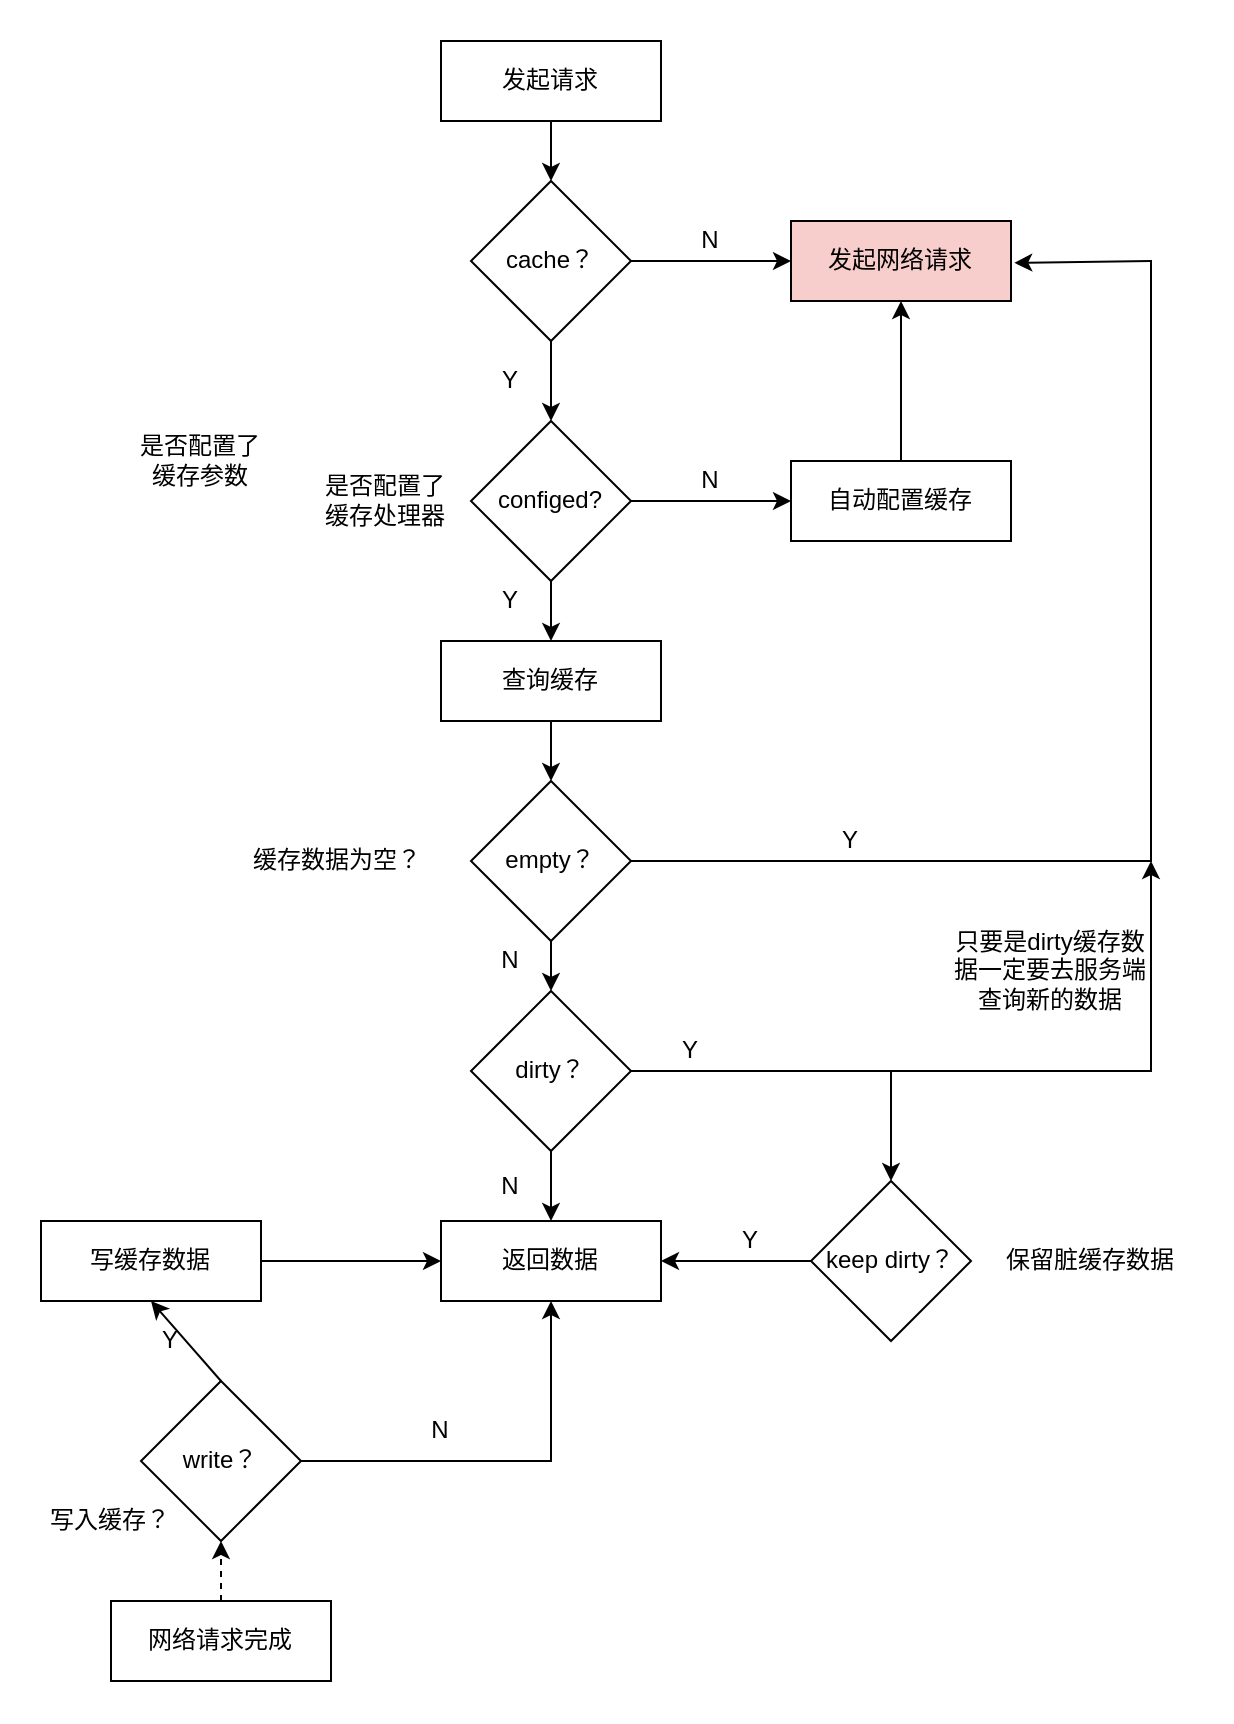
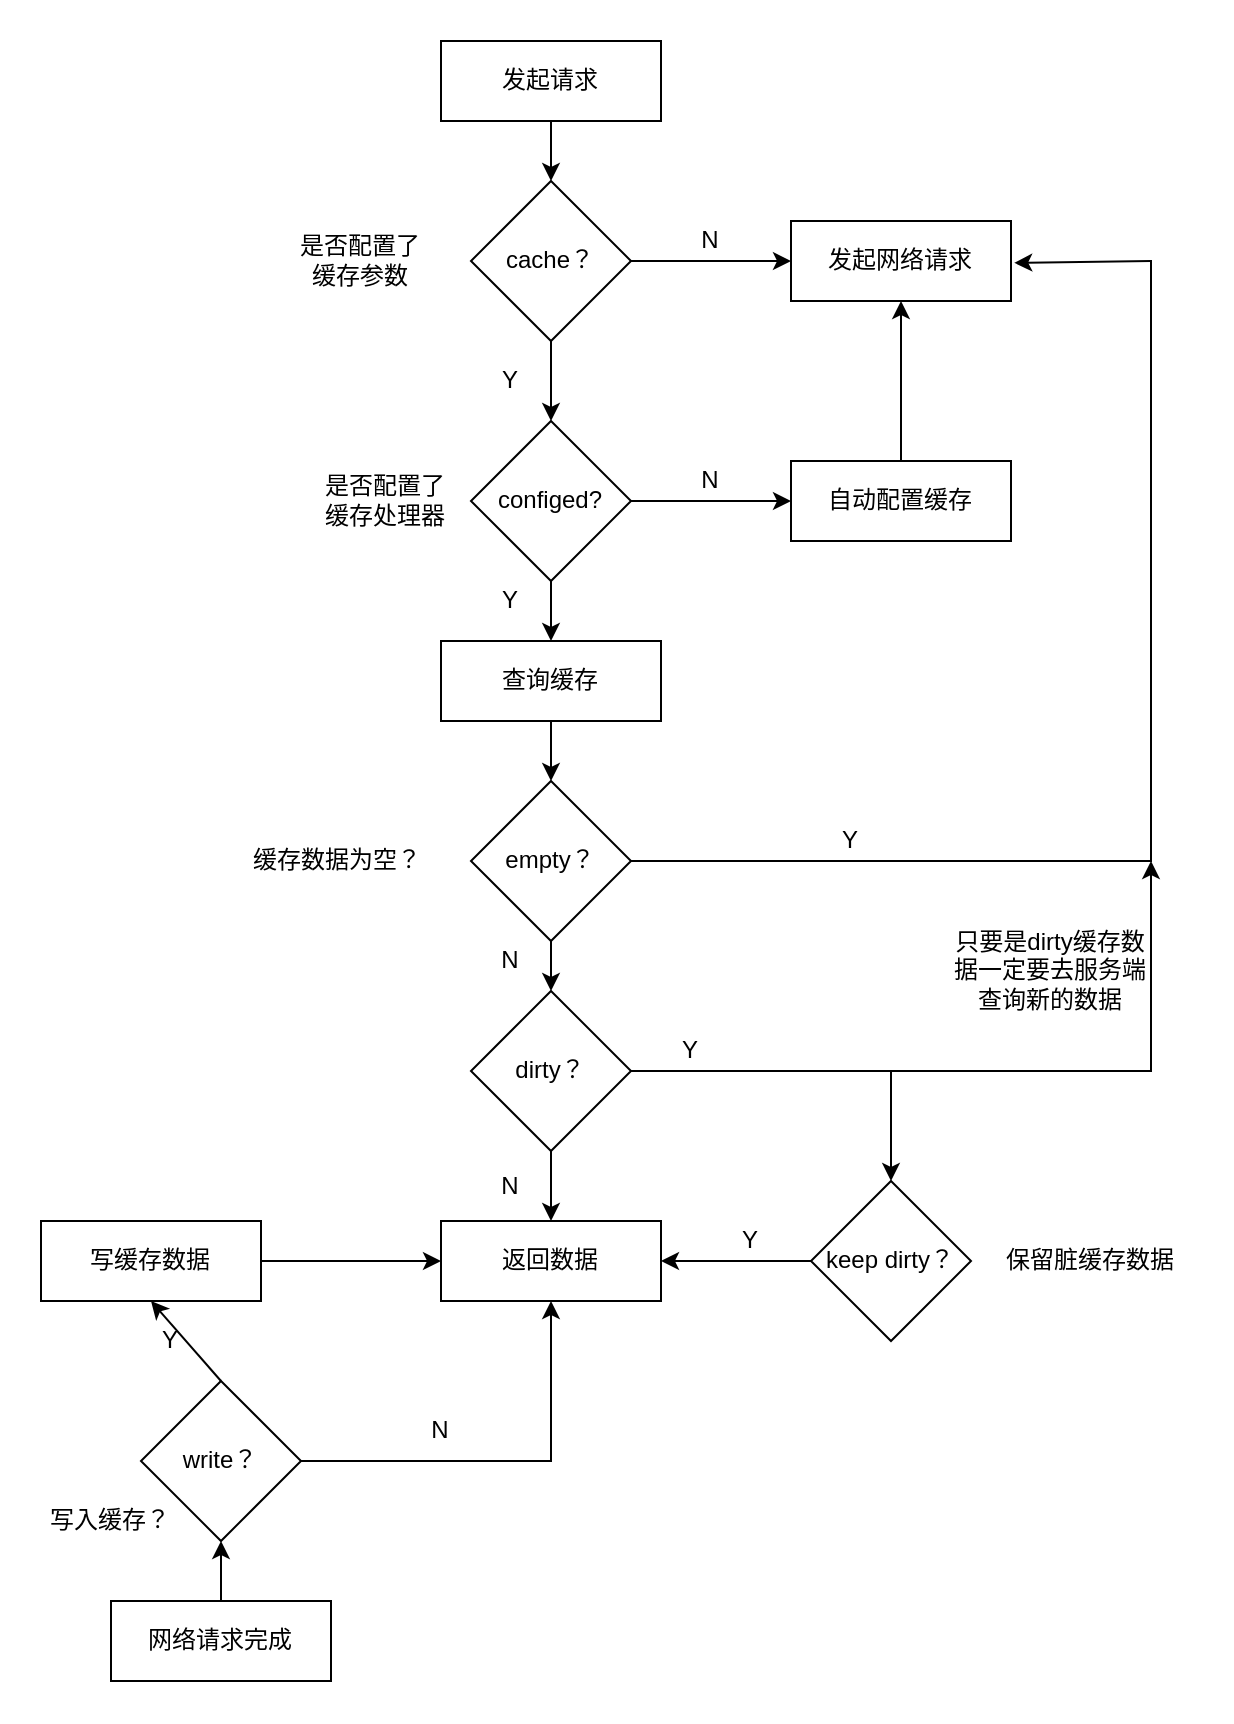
(901, 261) -> (901, 261)
(201, 461) -> (361, 261)
(221, 1575) -> (221, 1575)
